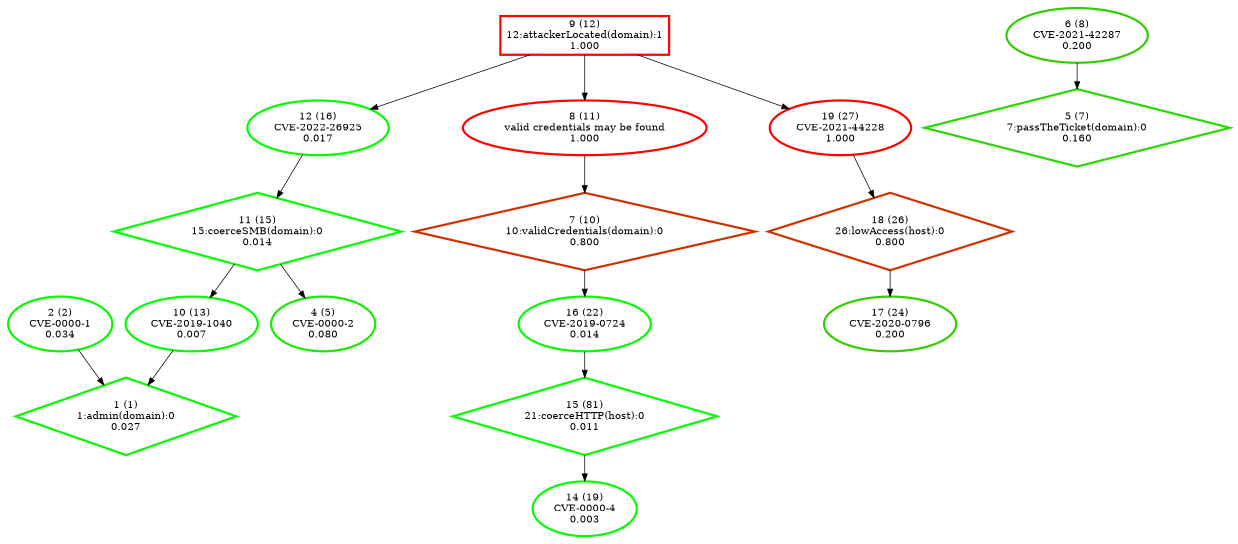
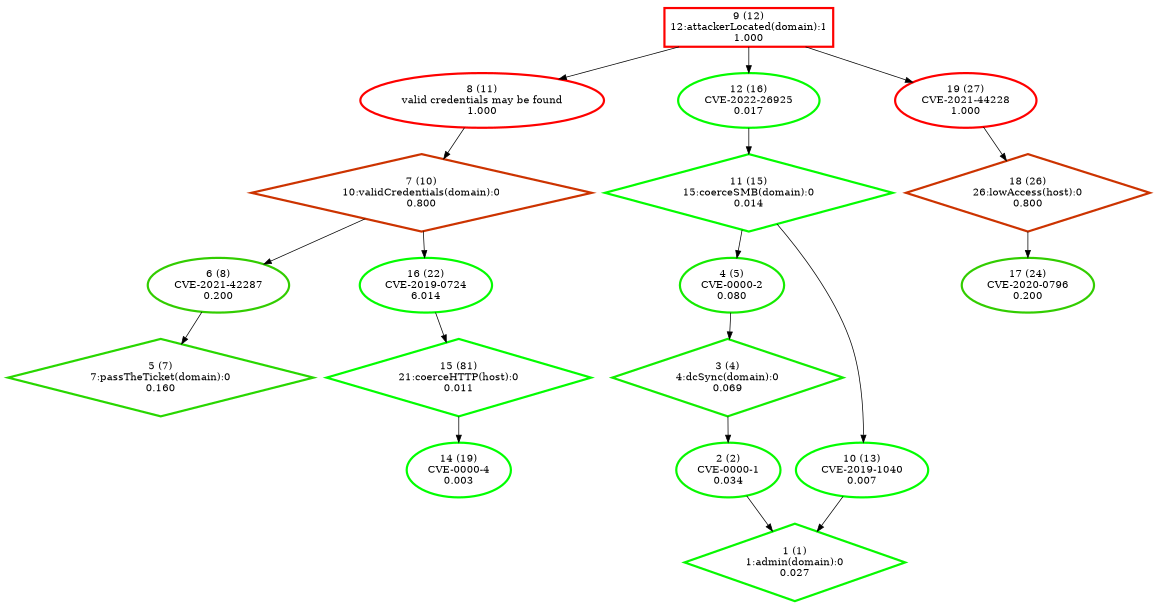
none -> (318, 240)
(585, 324) -> (426, 285)
none -> (728, 378)
